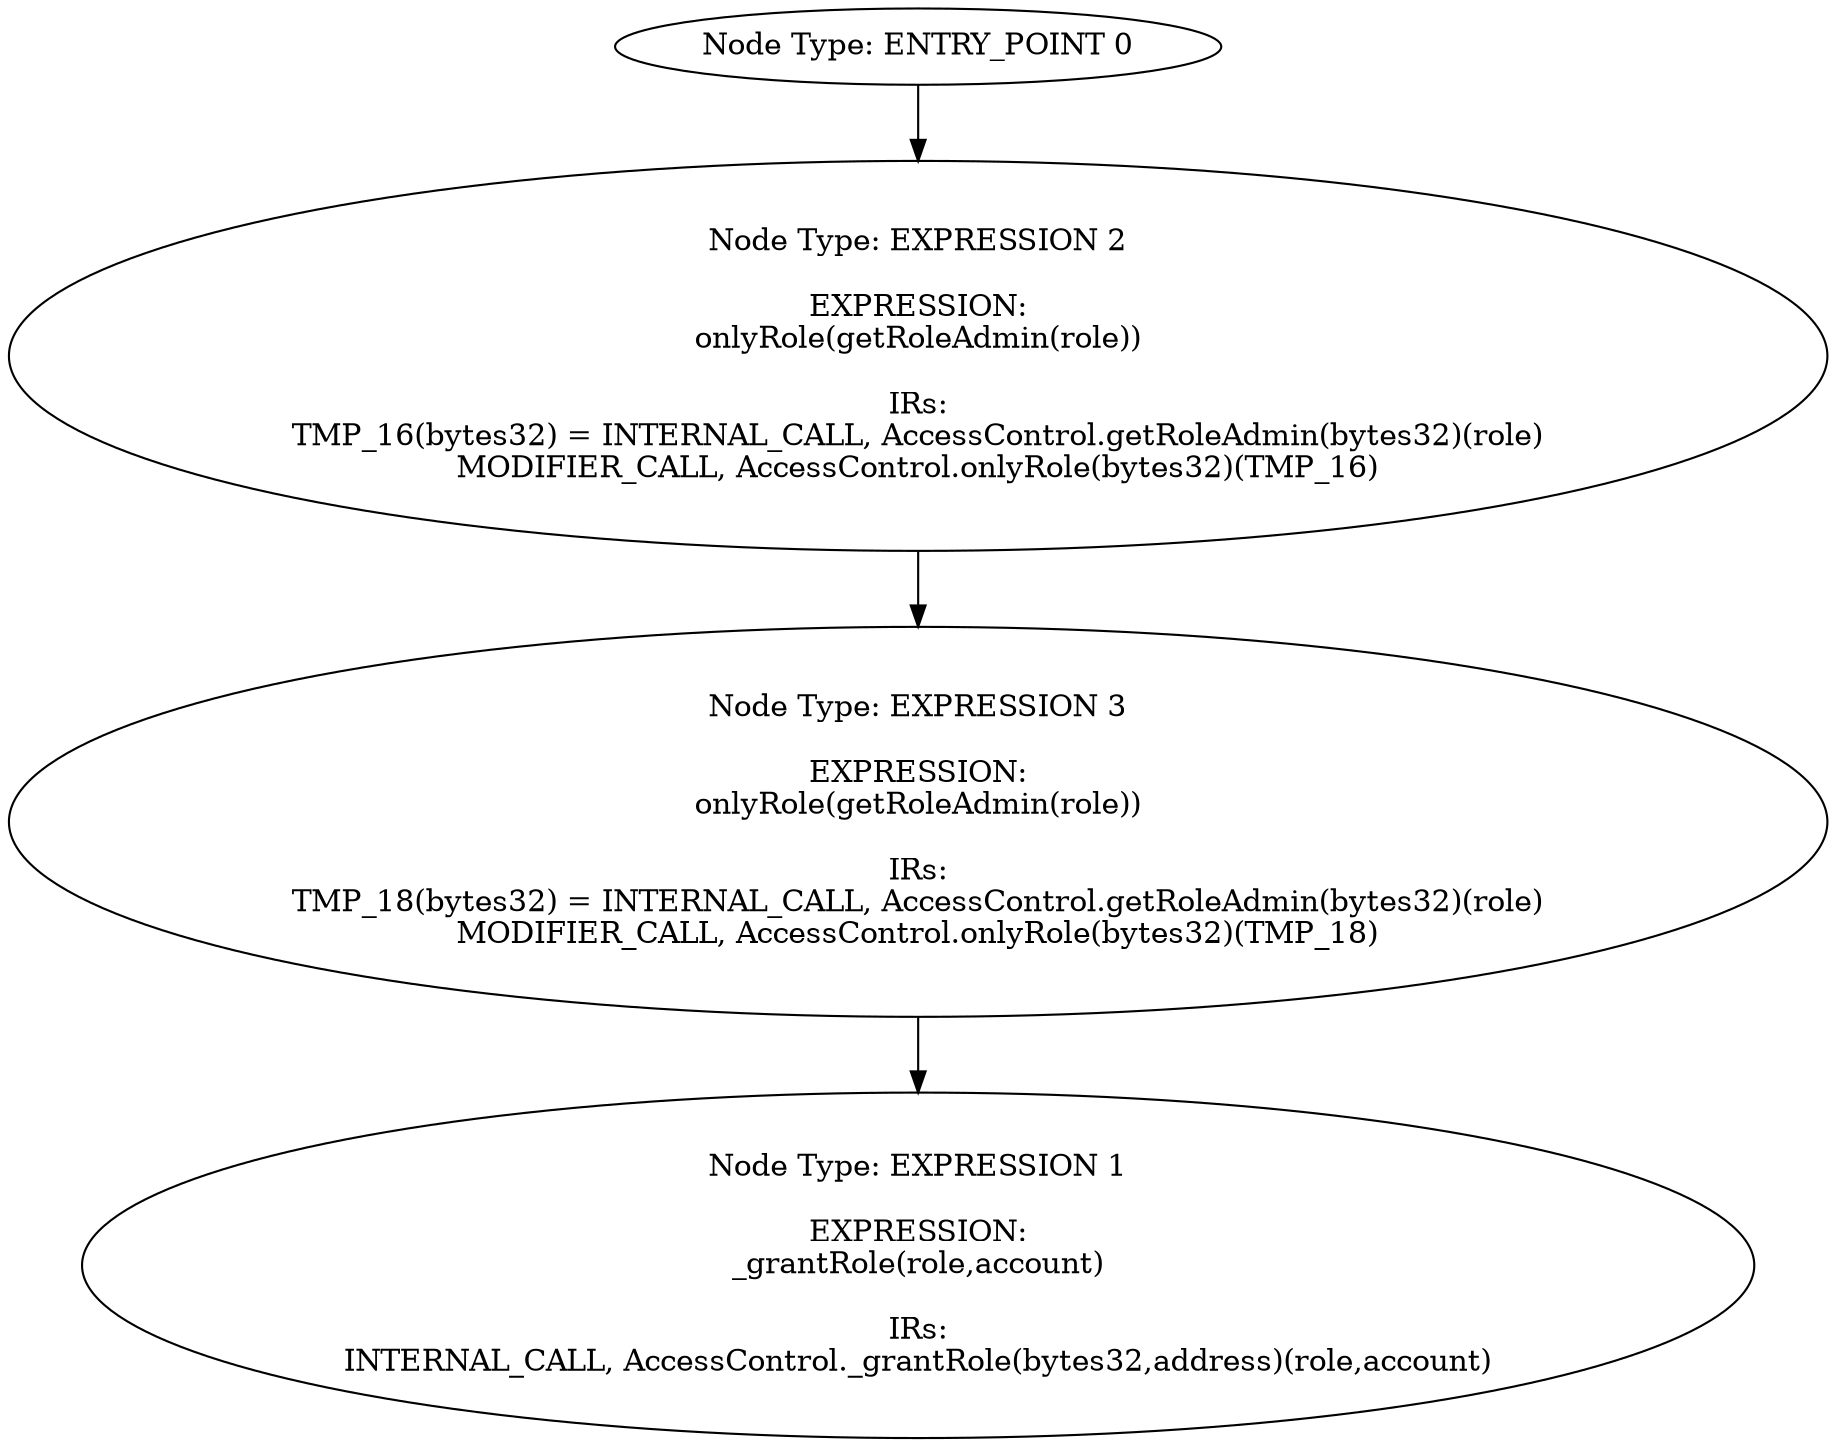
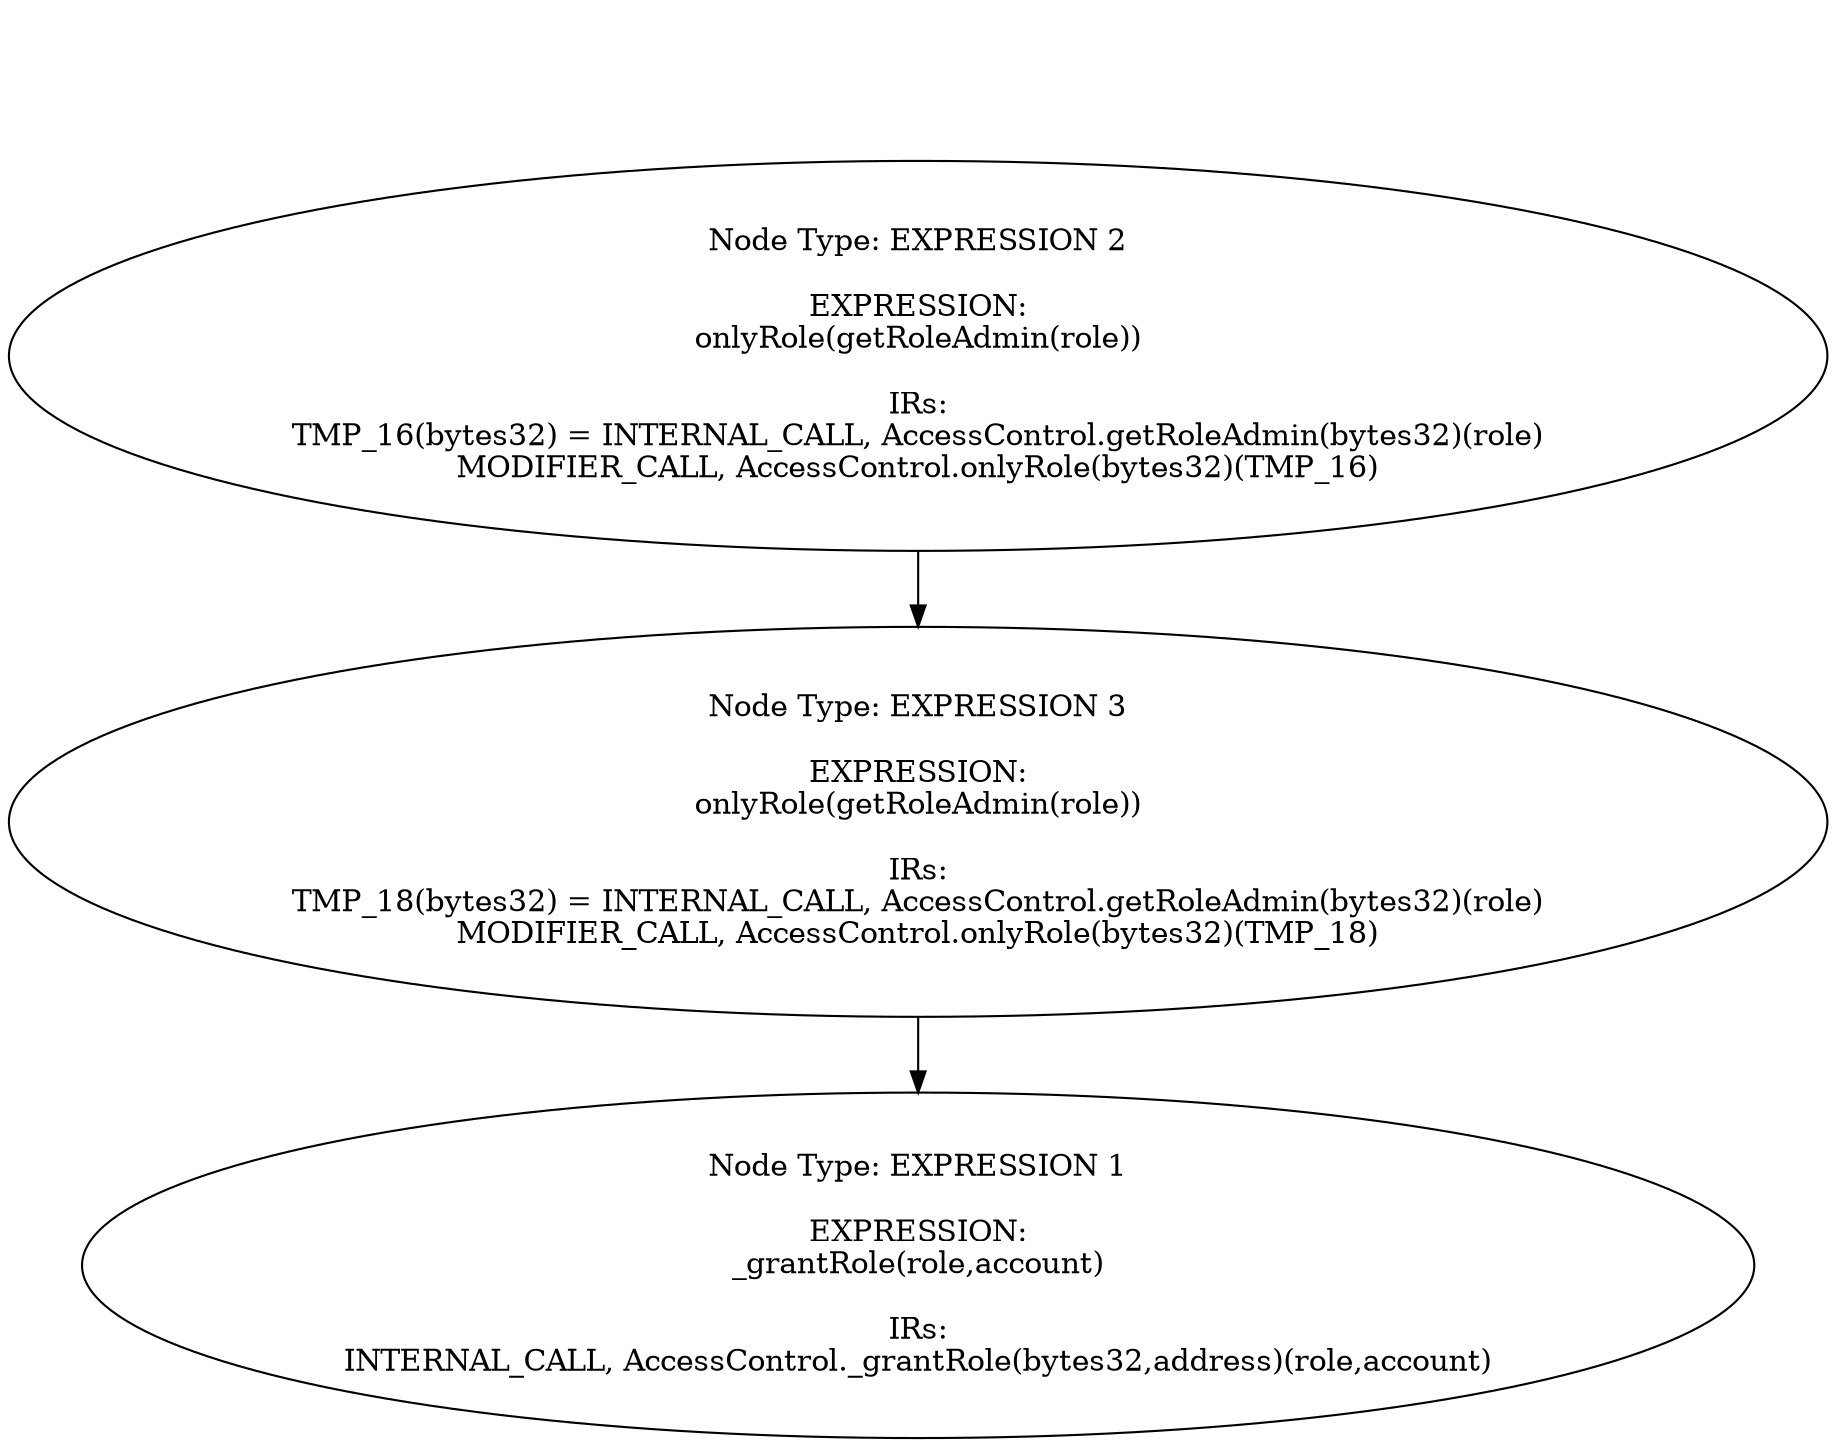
(918, 47) -> none
